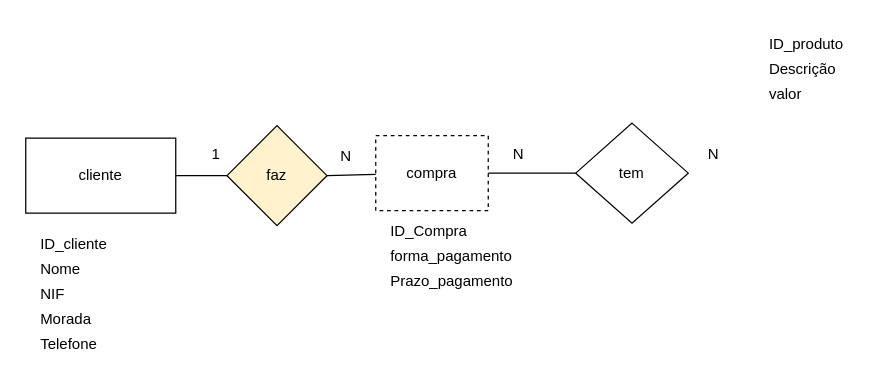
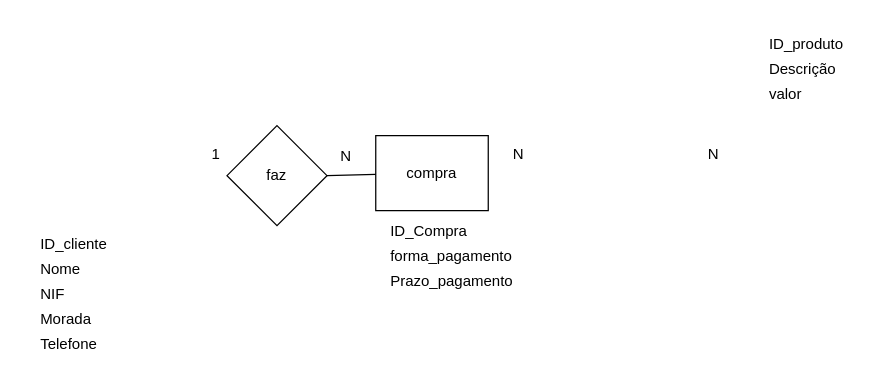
(432, 173) -> (432, 173)
(532, 173) -> none
(632, 173) -> none
(101, 176) -> none
(202, 176) -> none
(277, 176) -> (277, 176)
